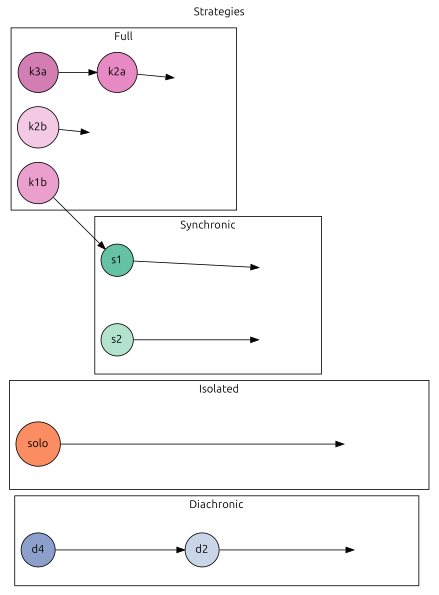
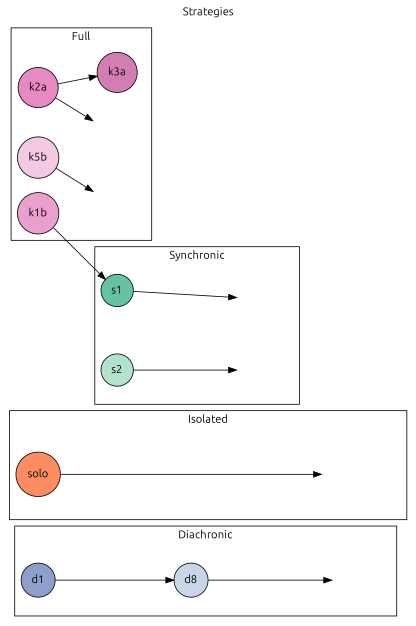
(74, 72) -> (74, 81)
(38, 127) -> (38, 158)
(38, 550) -> (38, 580)
(202, 550) -> (191, 580)
